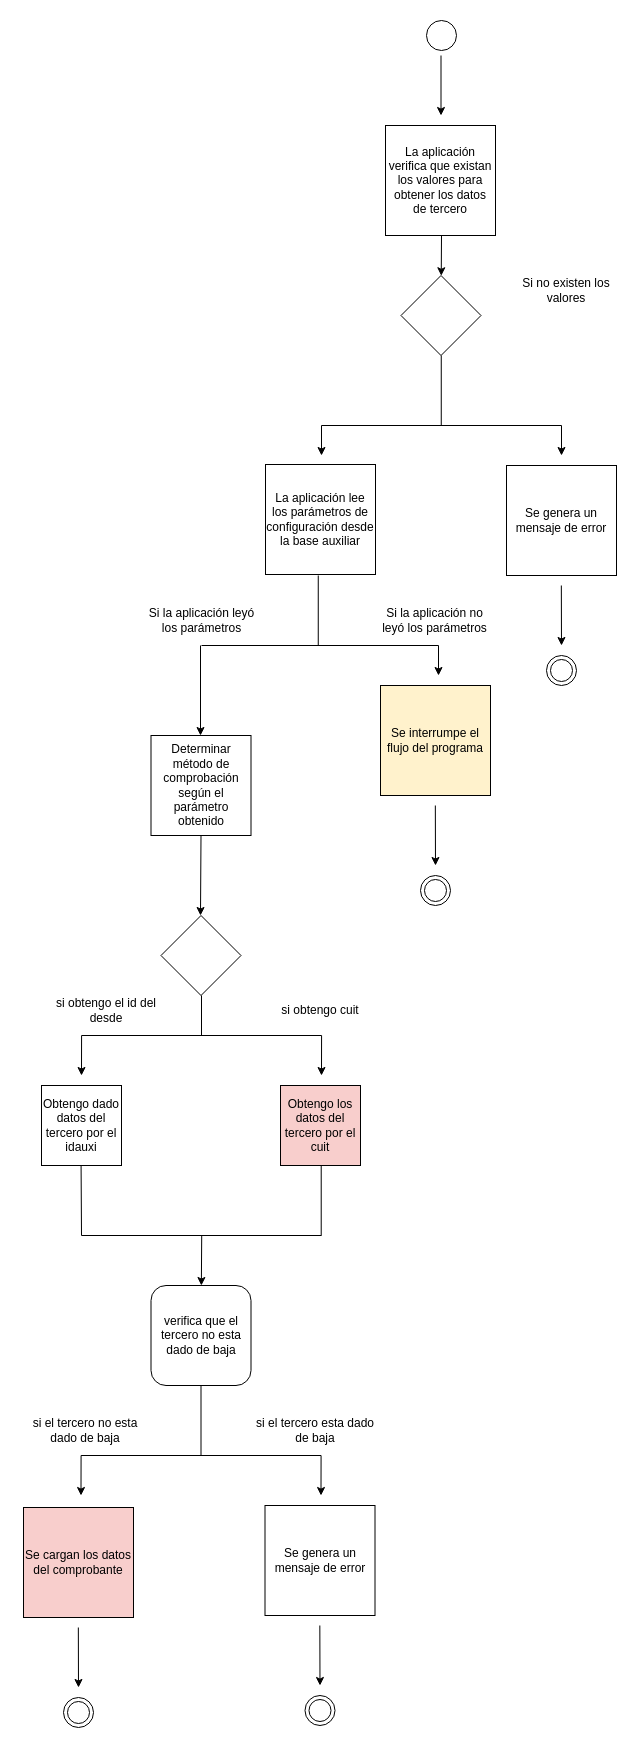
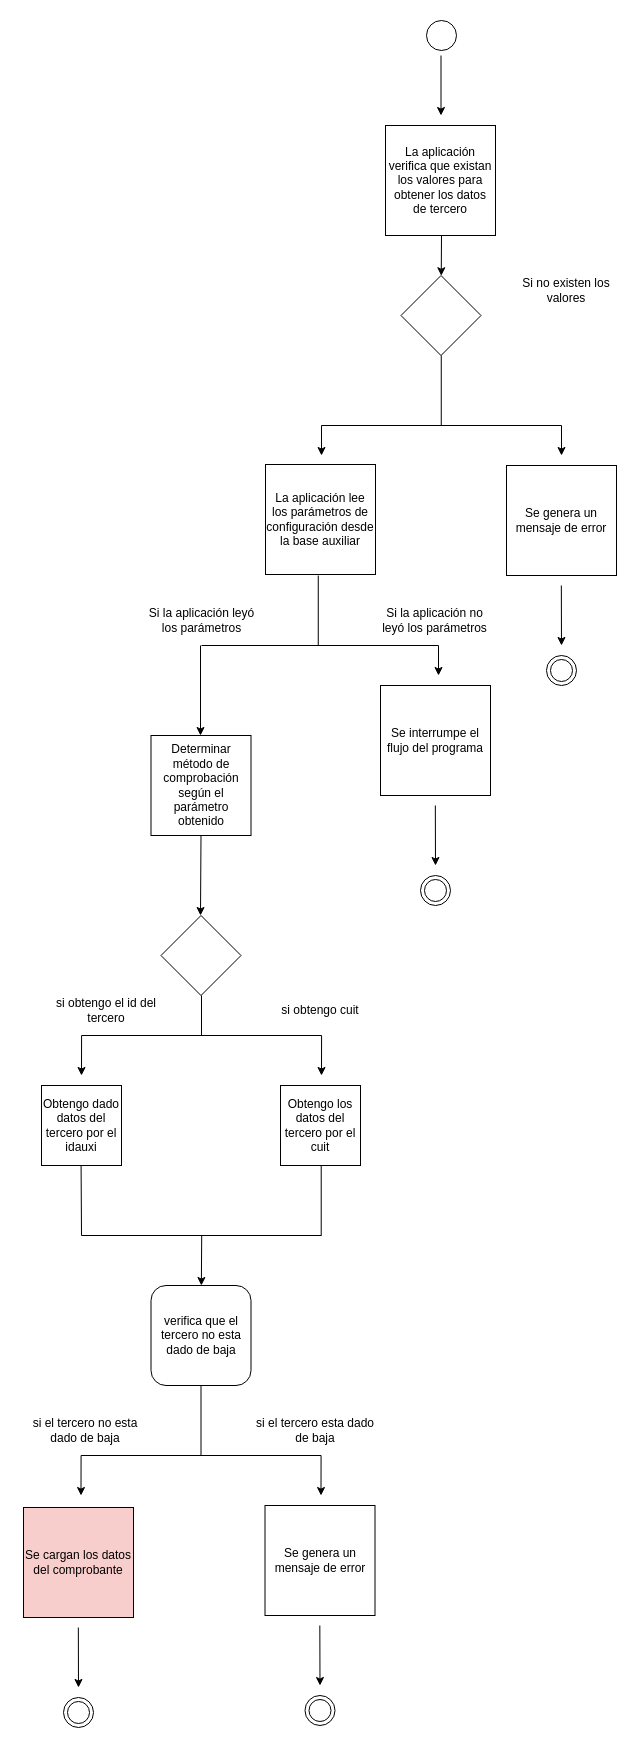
(436, 741) -> (436, 741)
(107, 1011) -> (107, 1011)
(321, 1126) -> (321, 1126)
